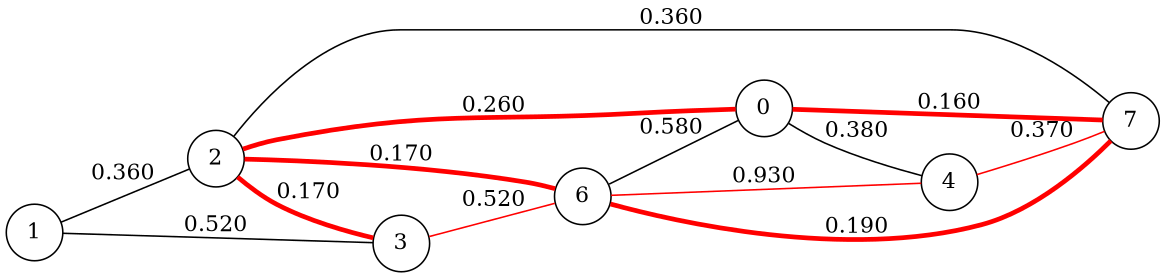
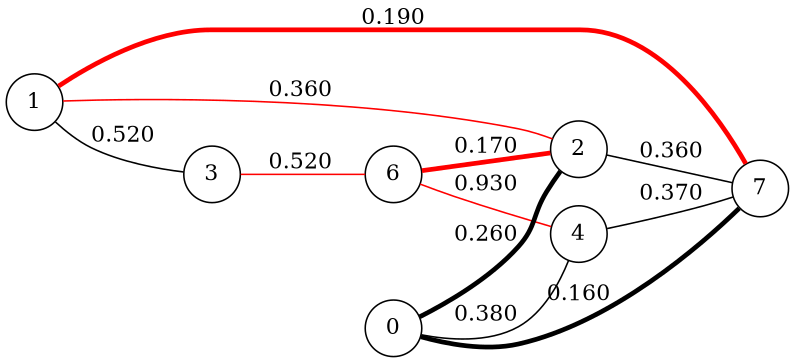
(948, 115) -> (595, 315)
(488, 118) -> (506, 259)
(674, 152) -> none
(1041, 154) -> (670, 214)
(125, 196) -> (309, 104)
(302, 216) -> none
(873, 239) -> (424, 30)
